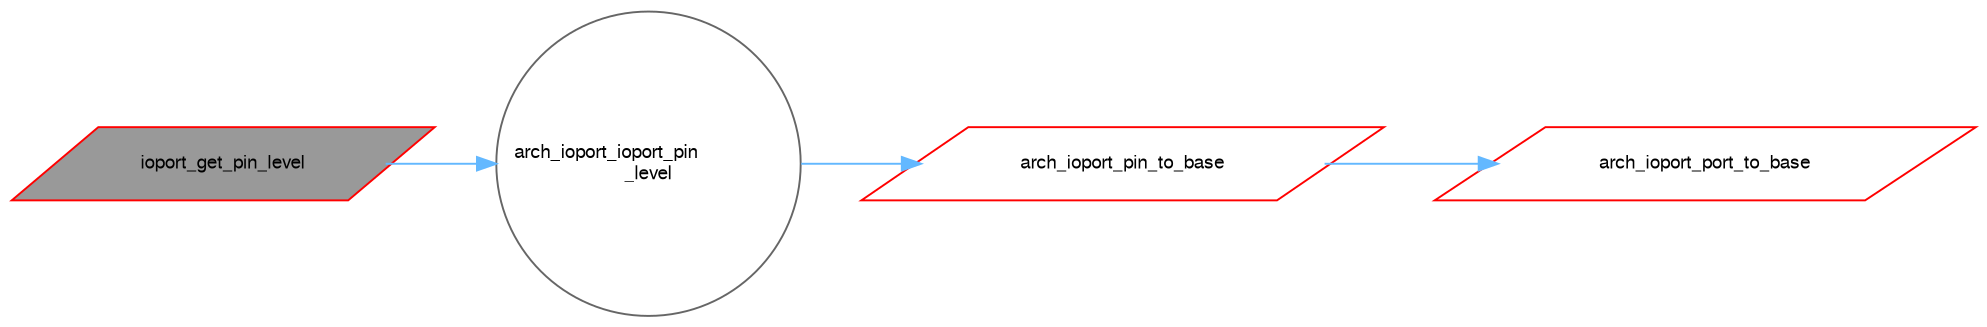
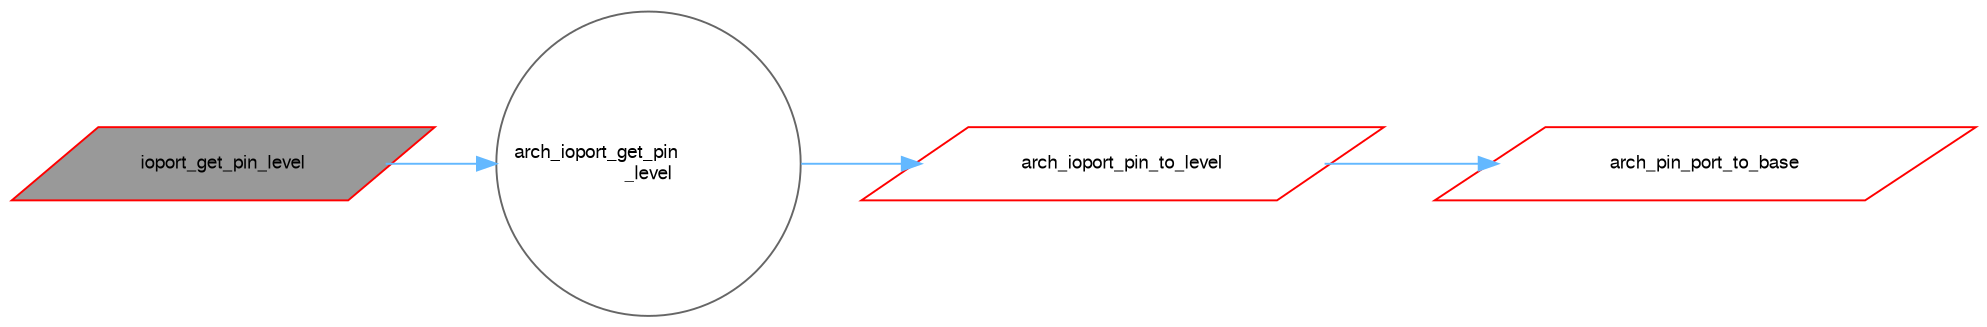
(649, 164) -> (649, 164)
(1123, 164) -> (1123, 164)
(1705, 164) -> (1705, 164)
